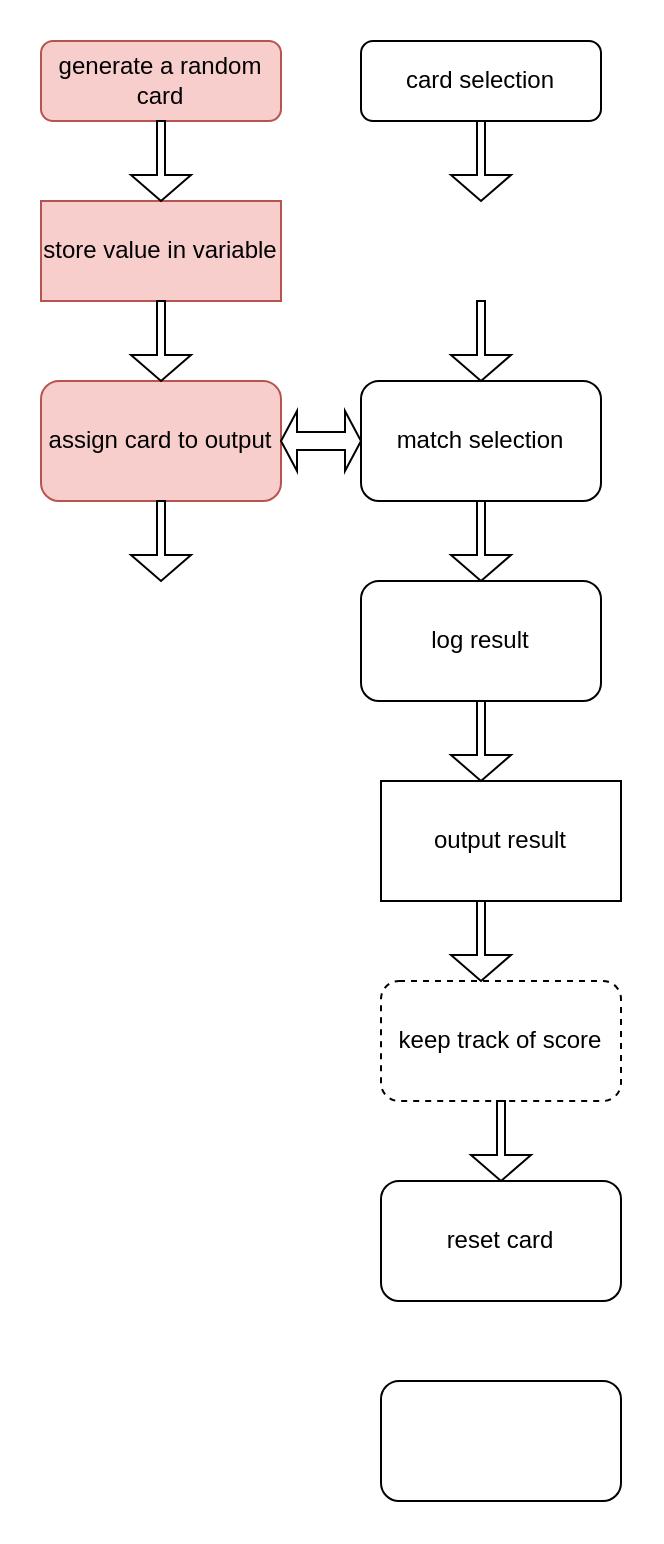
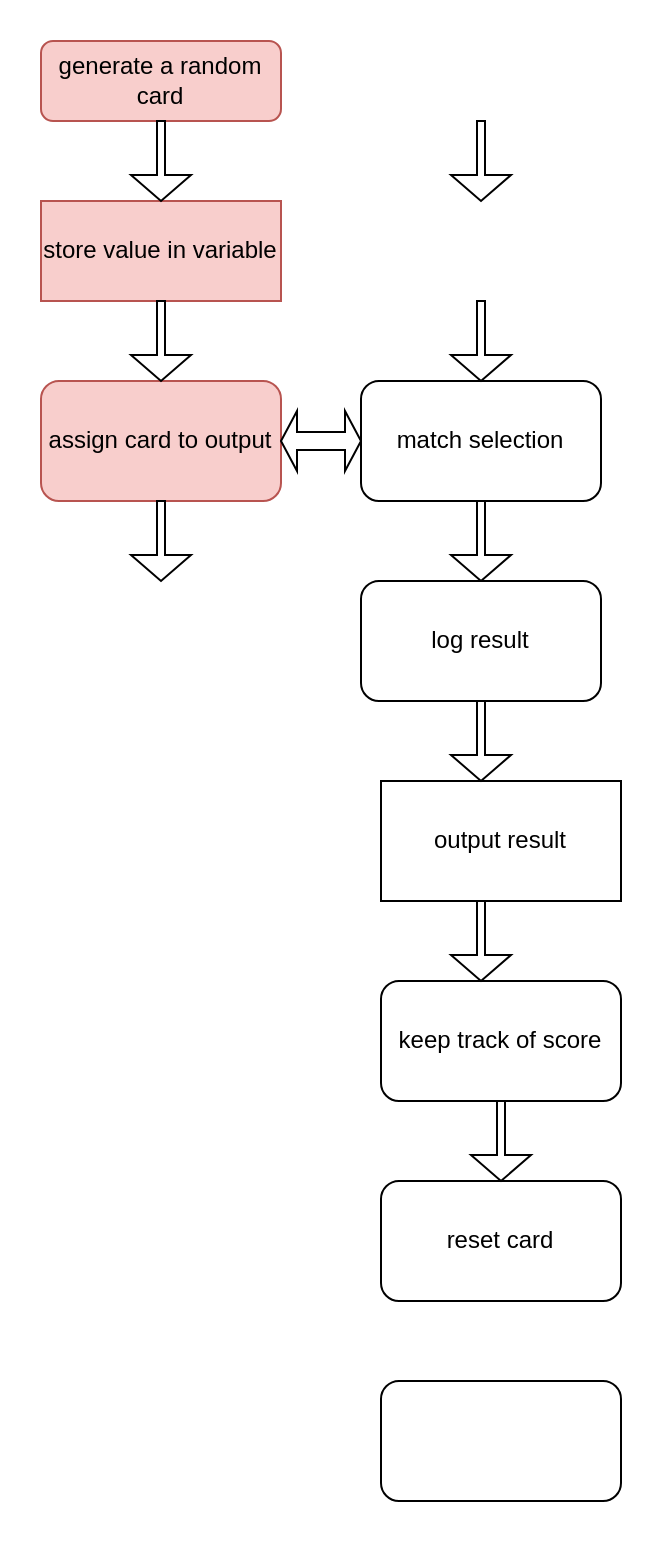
(481, 81) -> none
(501, 1041) -> (501, 1041)
